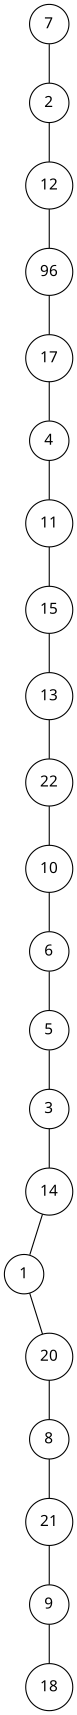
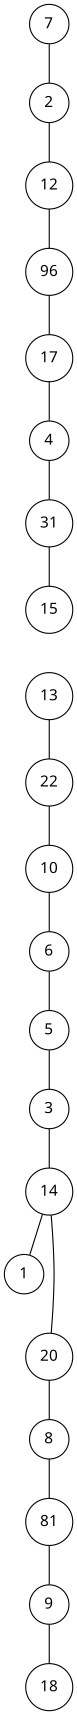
(49, 523) -> (49, 523)
(49, 653) -> none
(36, 1314) -> (54, 1274)
(49, 1522) -> (49, 1522)
